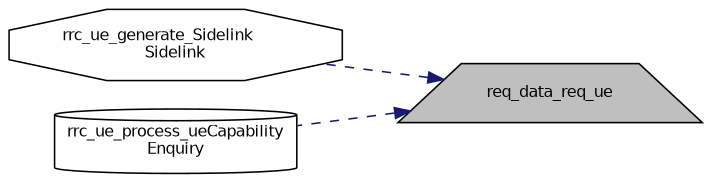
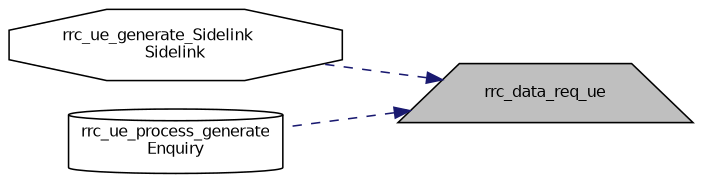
(550, 93) -> (545, 93)
(176, 141) -> (176, 141)
